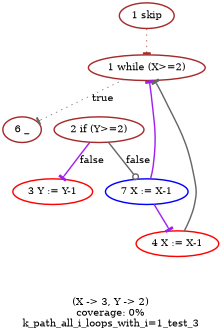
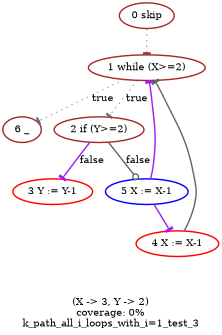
(147, 16) -> (147, 16)
none -> (124, 97)
(147, 192) -> (147, 192)
